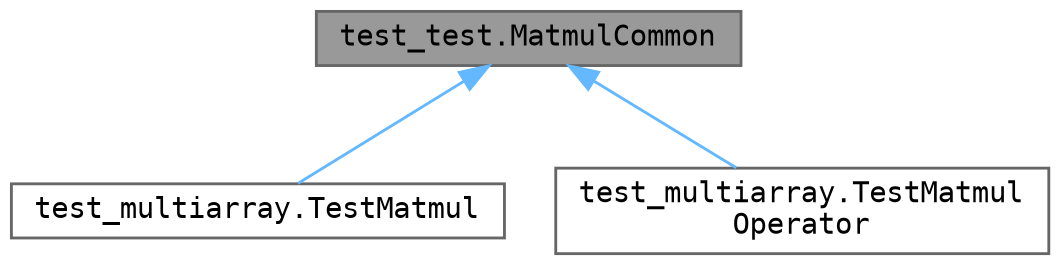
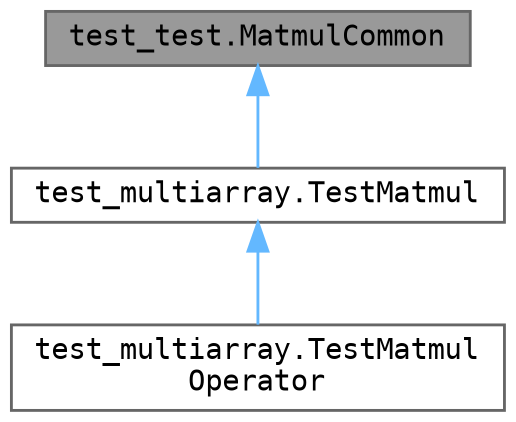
(665, 124) -> (258, 288)
